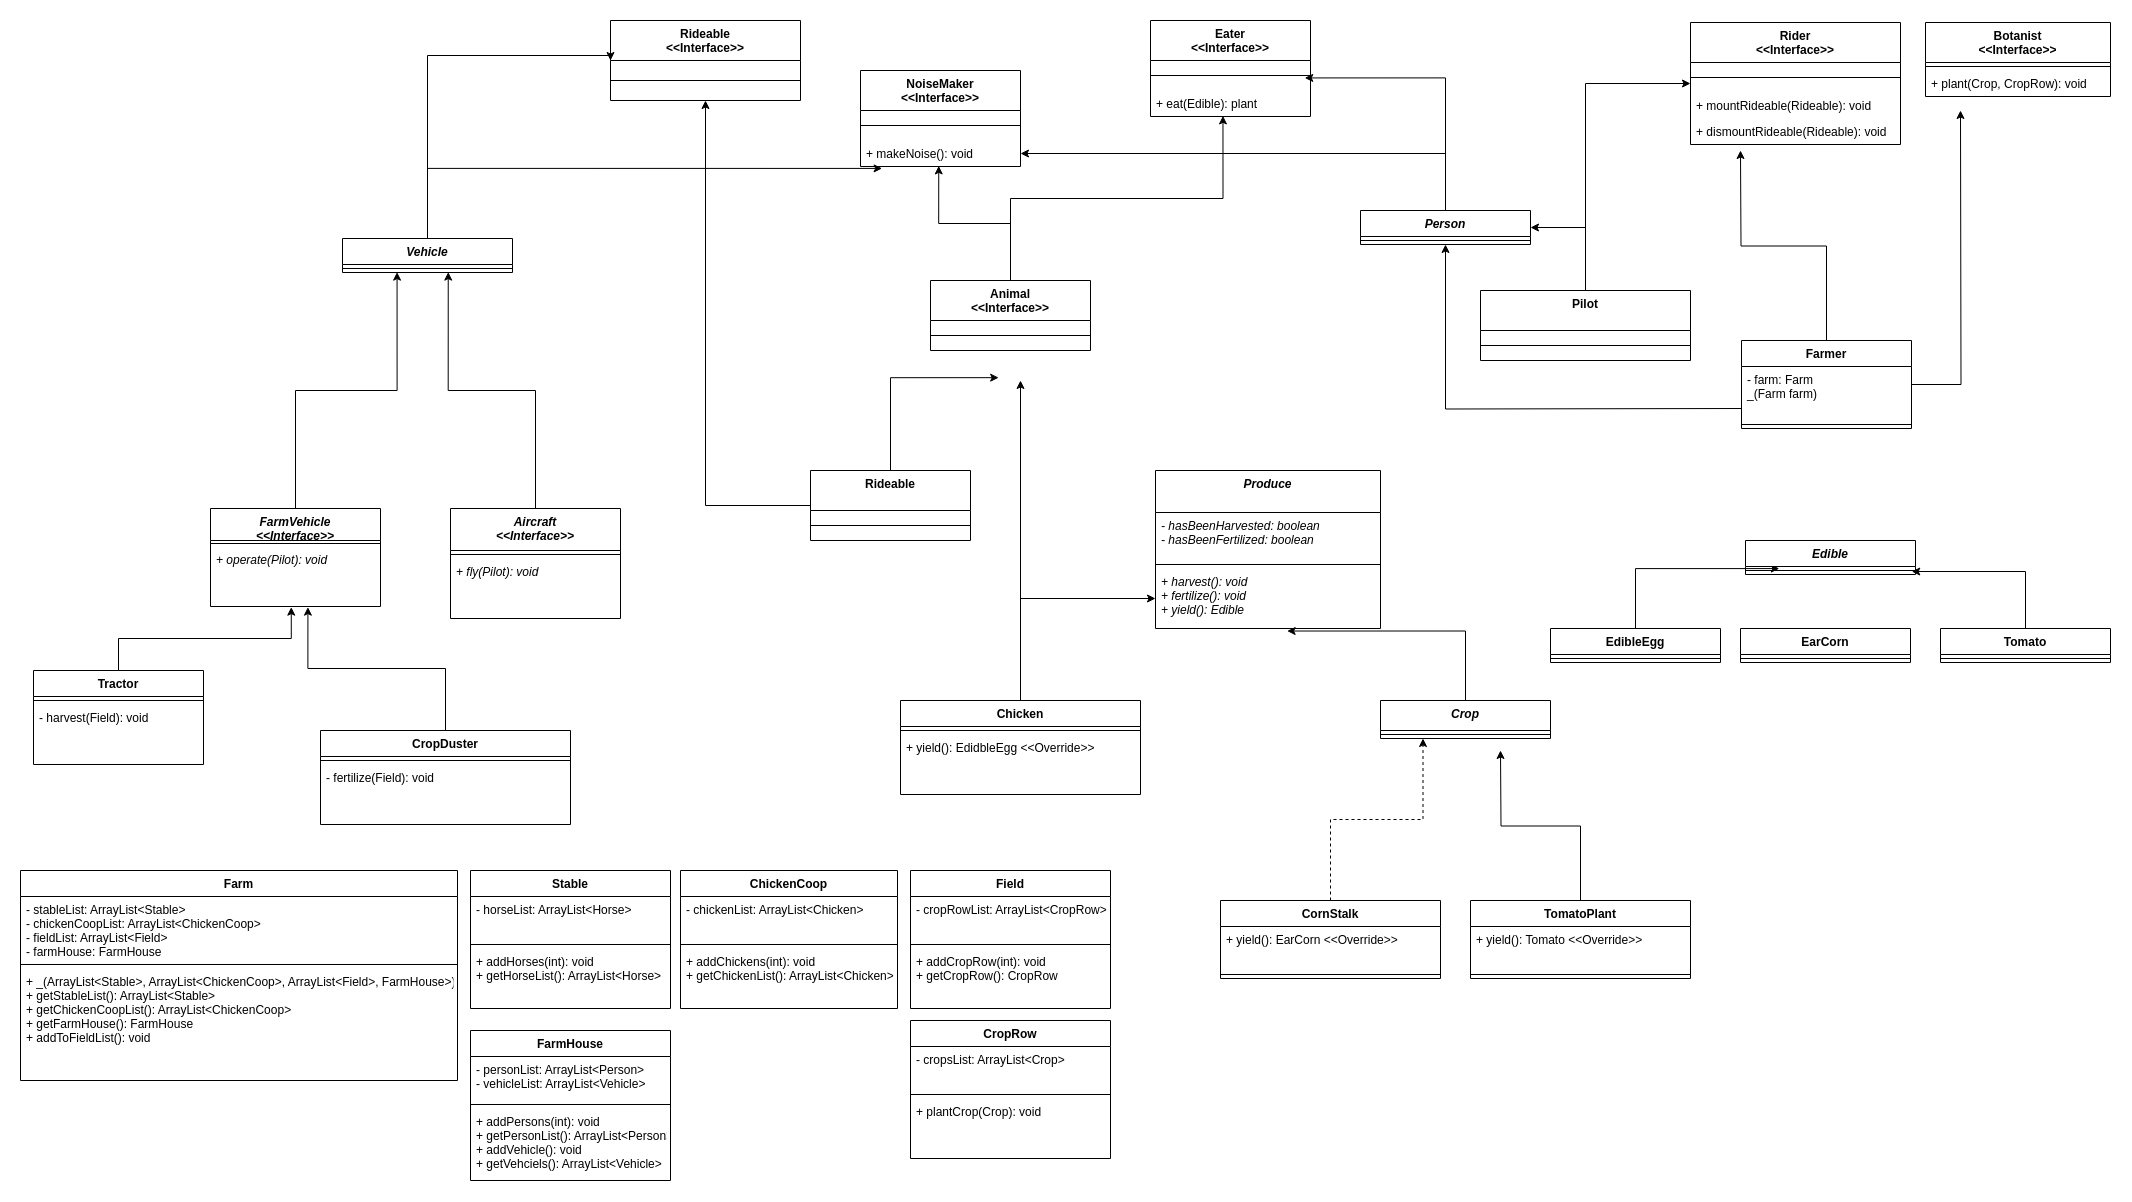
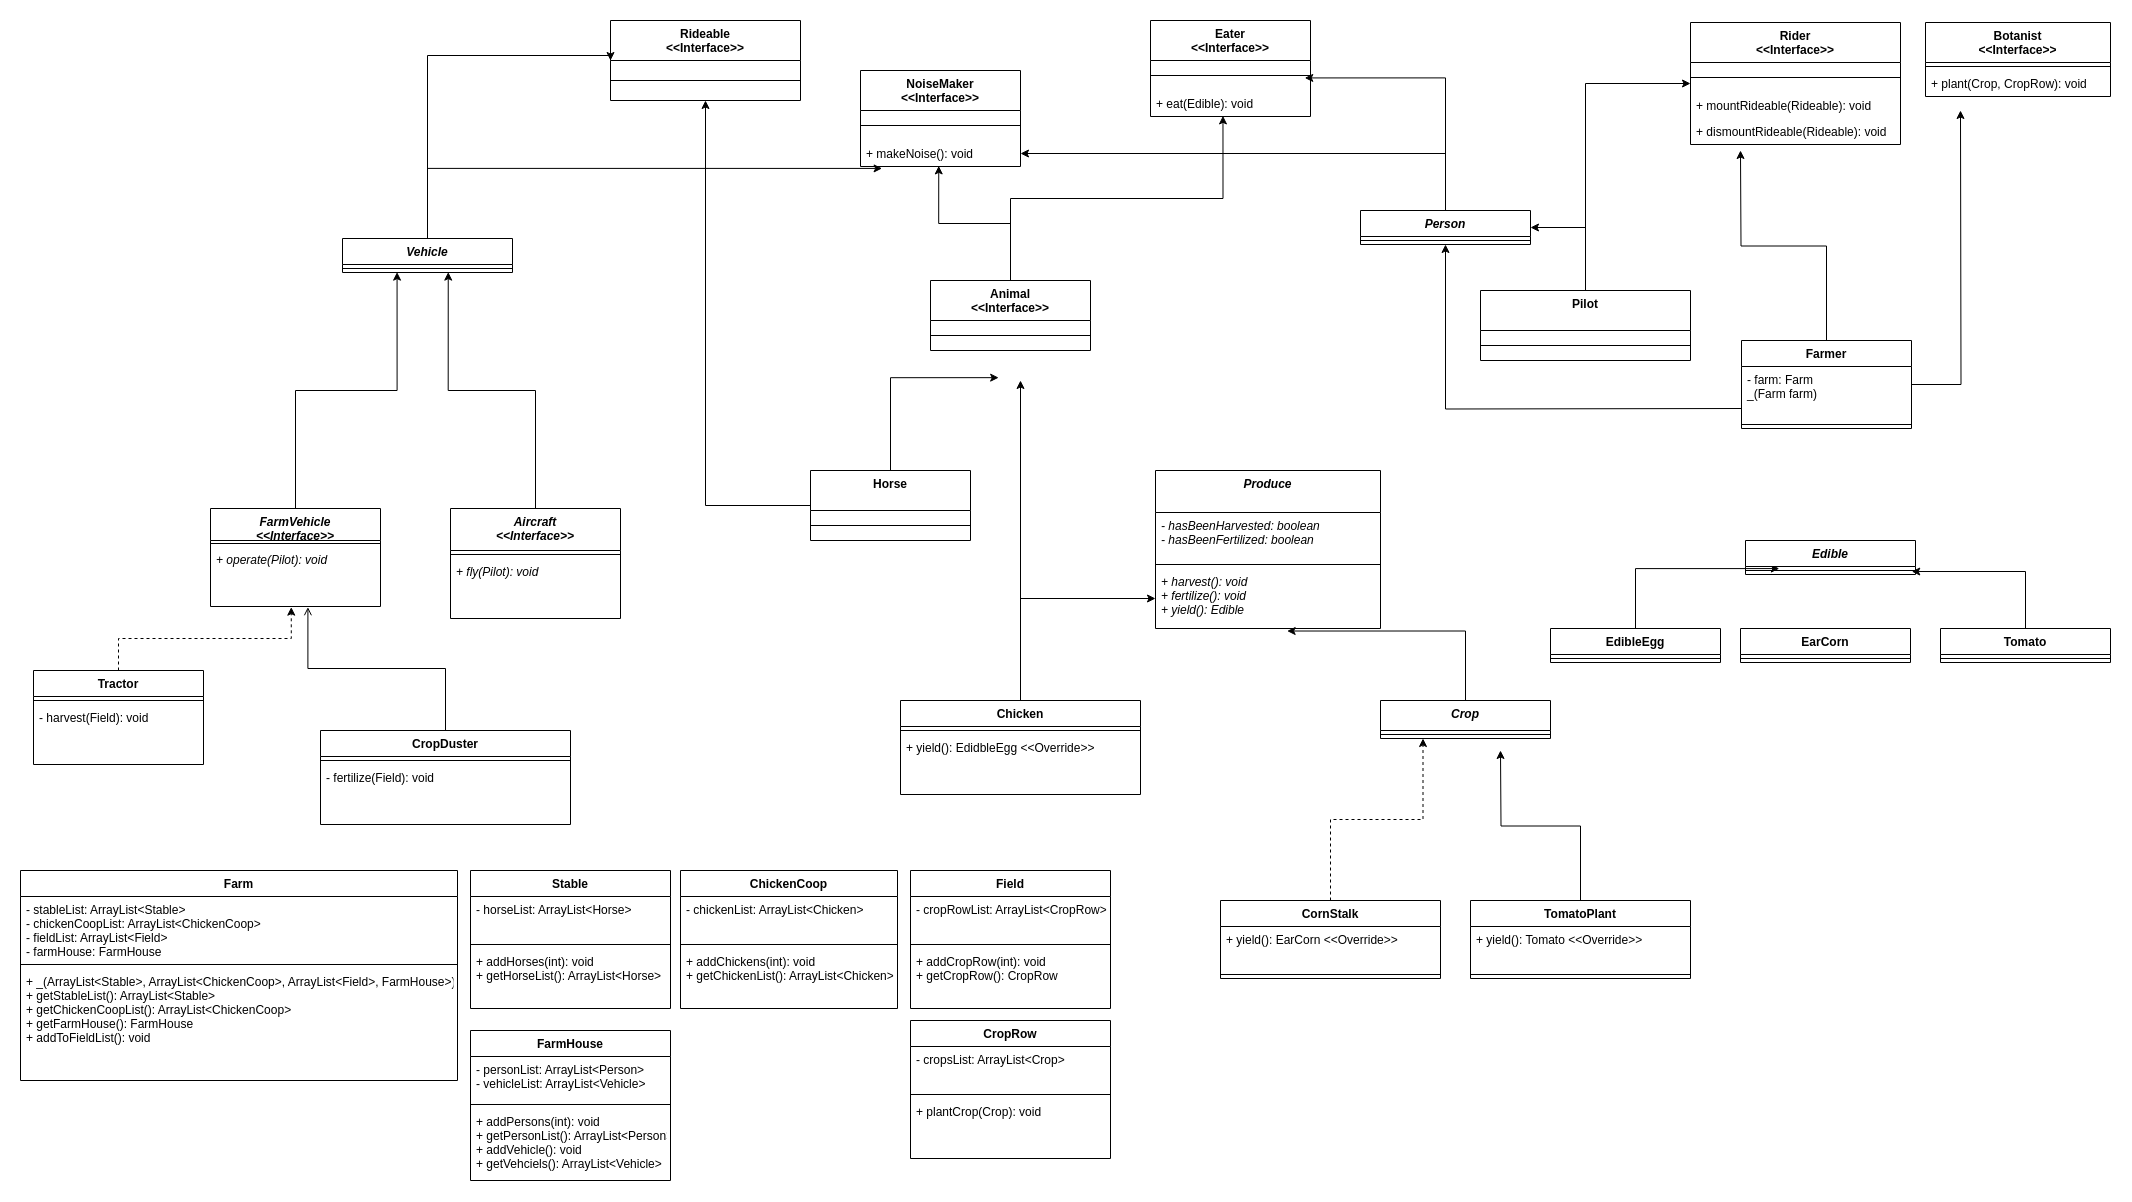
(1214, 104) -> (1210, 104)
(890, 484) -> (890, 484)
(308, 615) -> (308, 613)
(202, 639) -> (202, 639)
